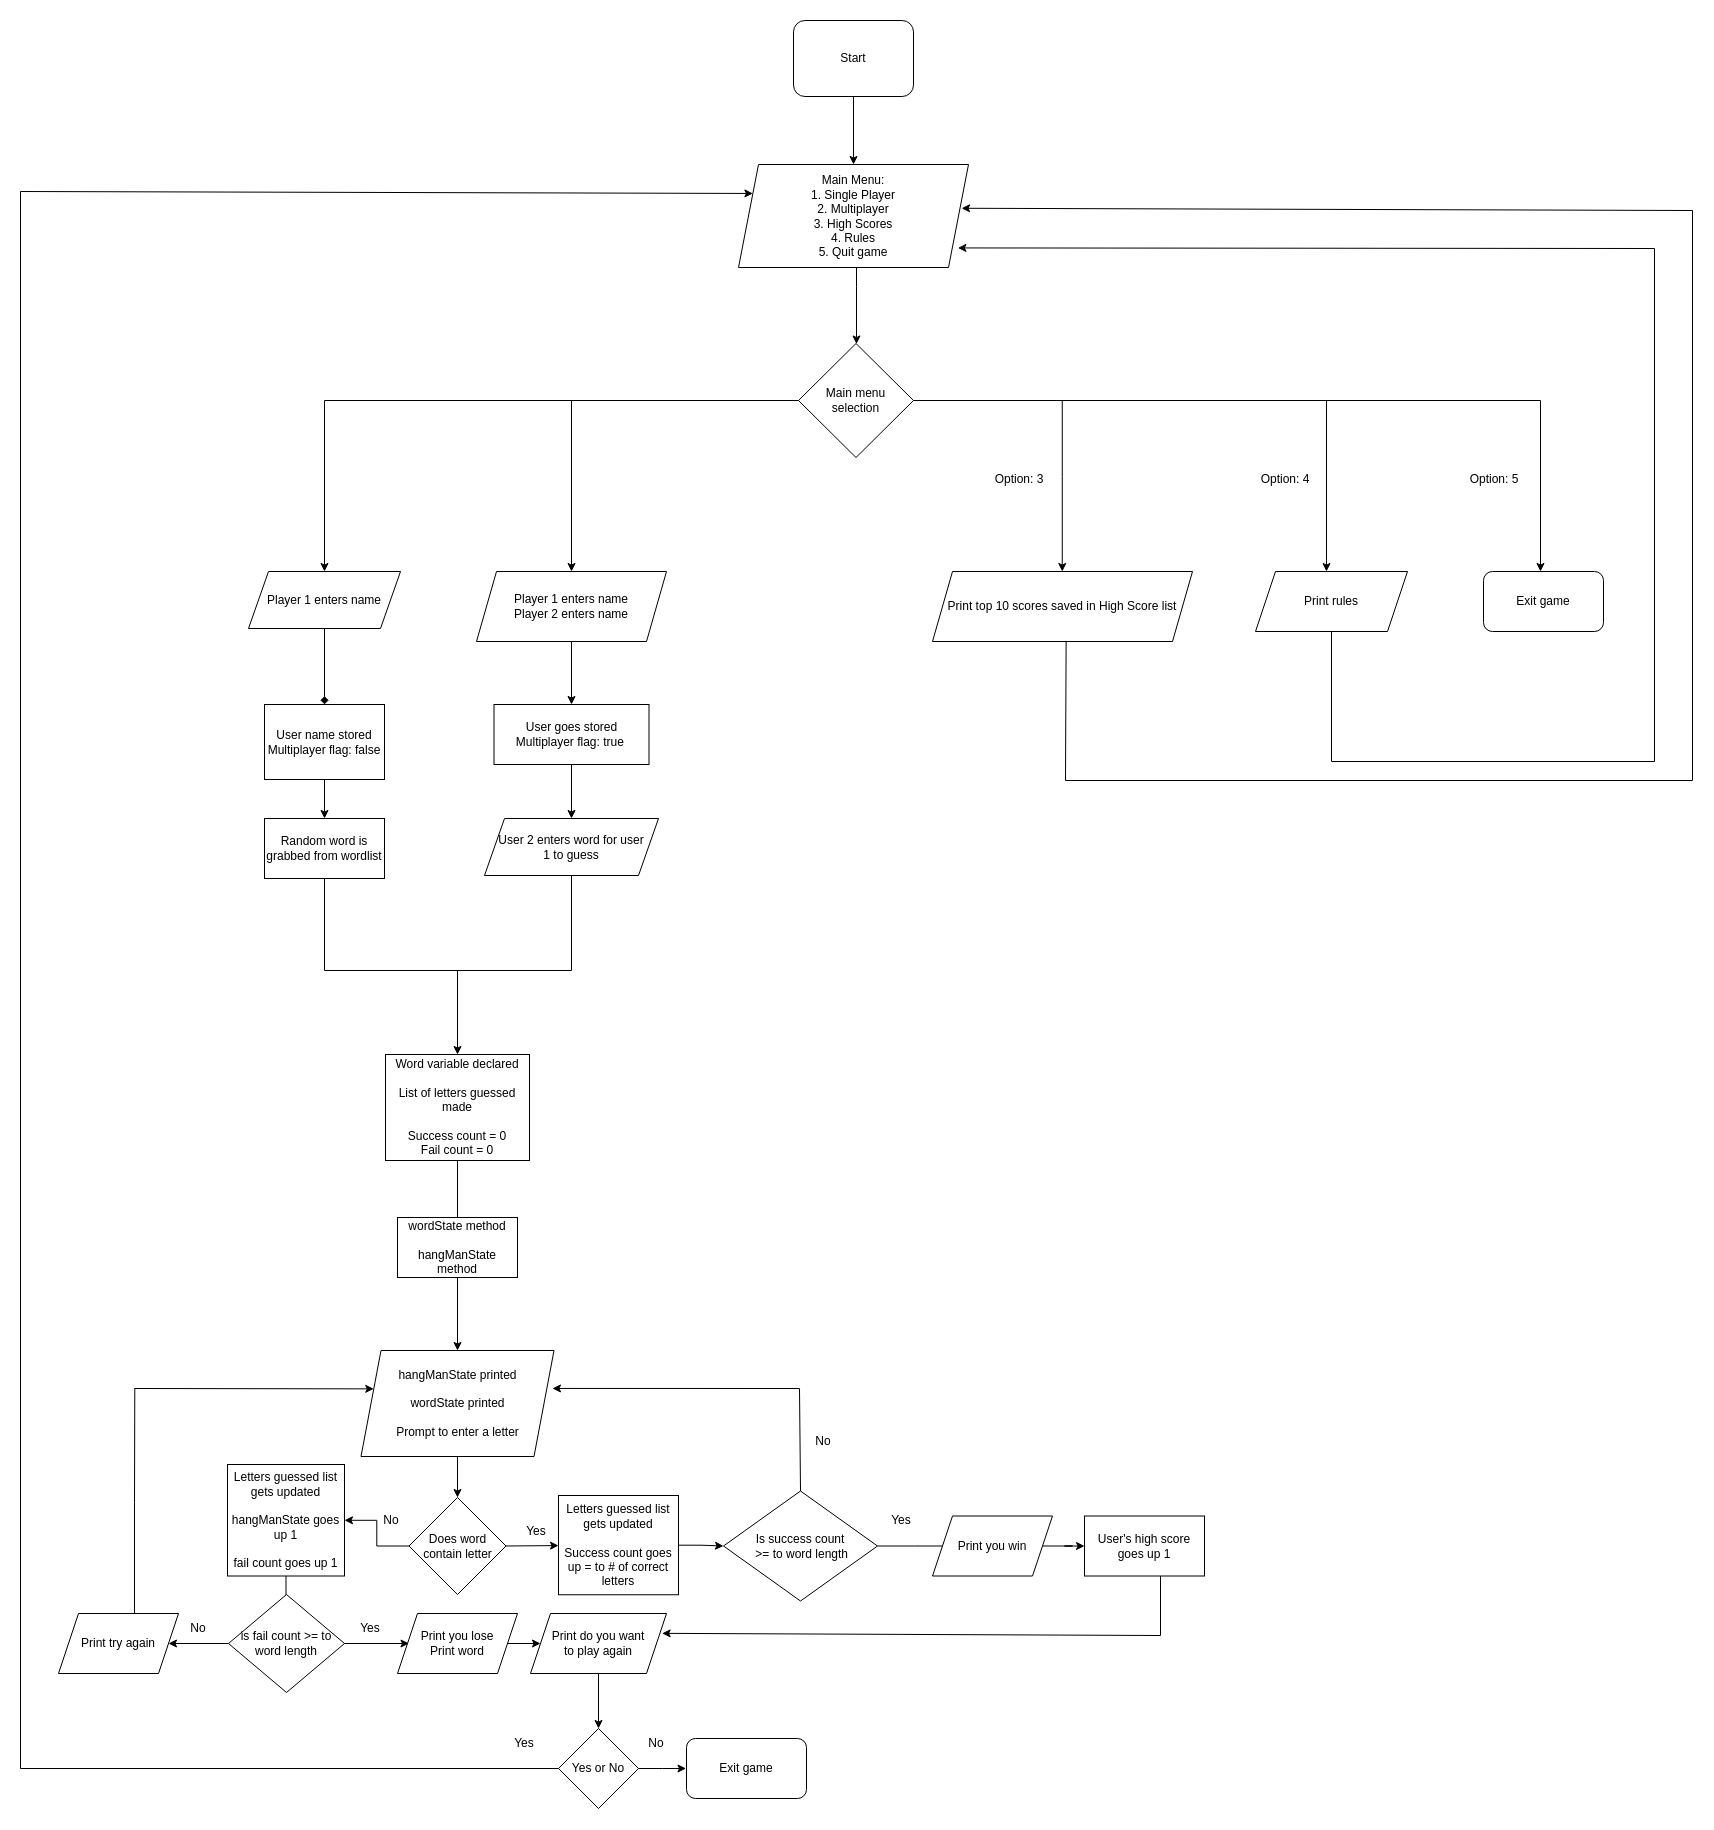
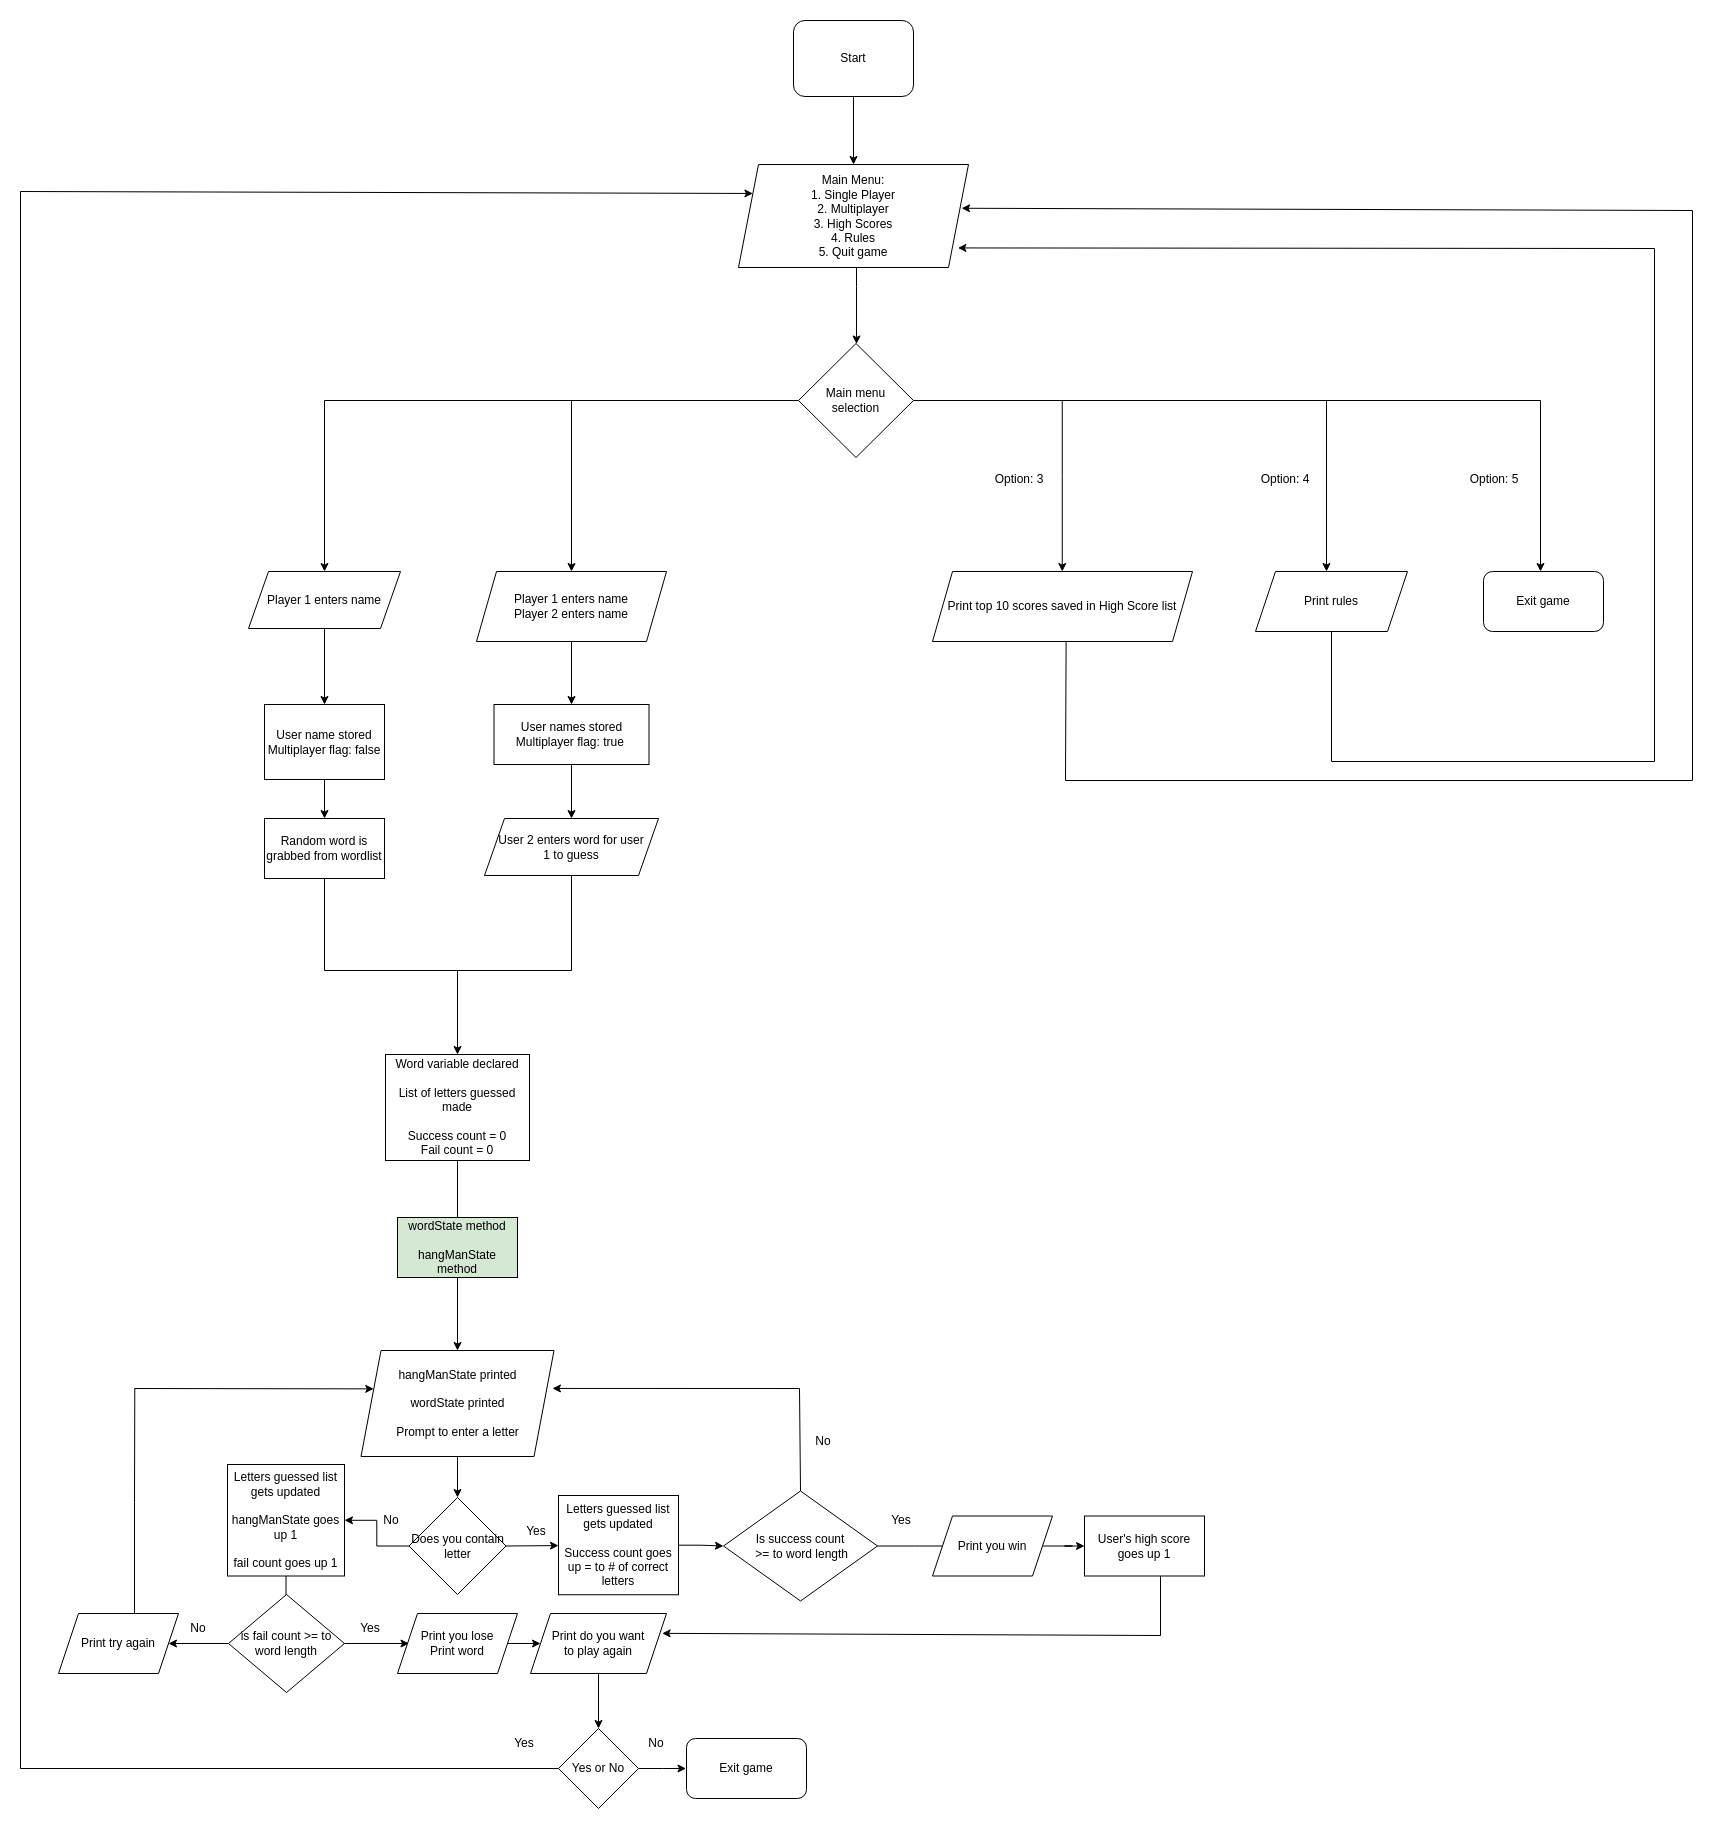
(325, 696) -> (325, 696)
(572, 735) -> (572, 735)
(458, 1248) -> (458, 1248)
(458, 1547) -> (458, 1547)
